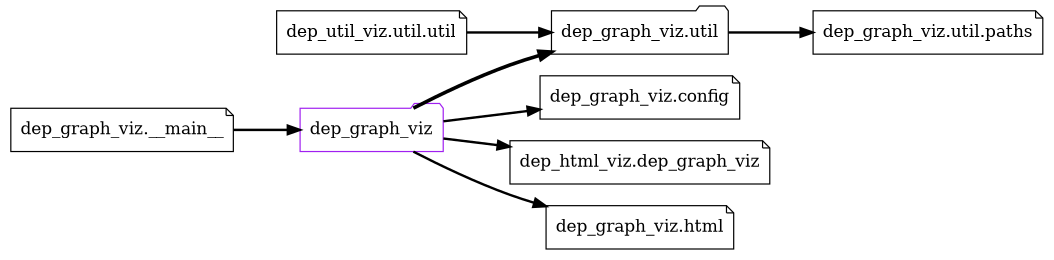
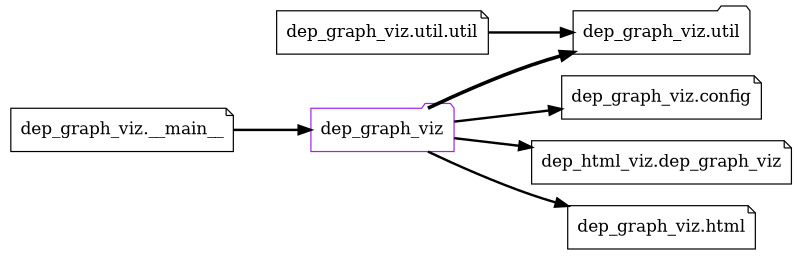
(372, 32) -> (382, 32)
(928, 32) -> none
